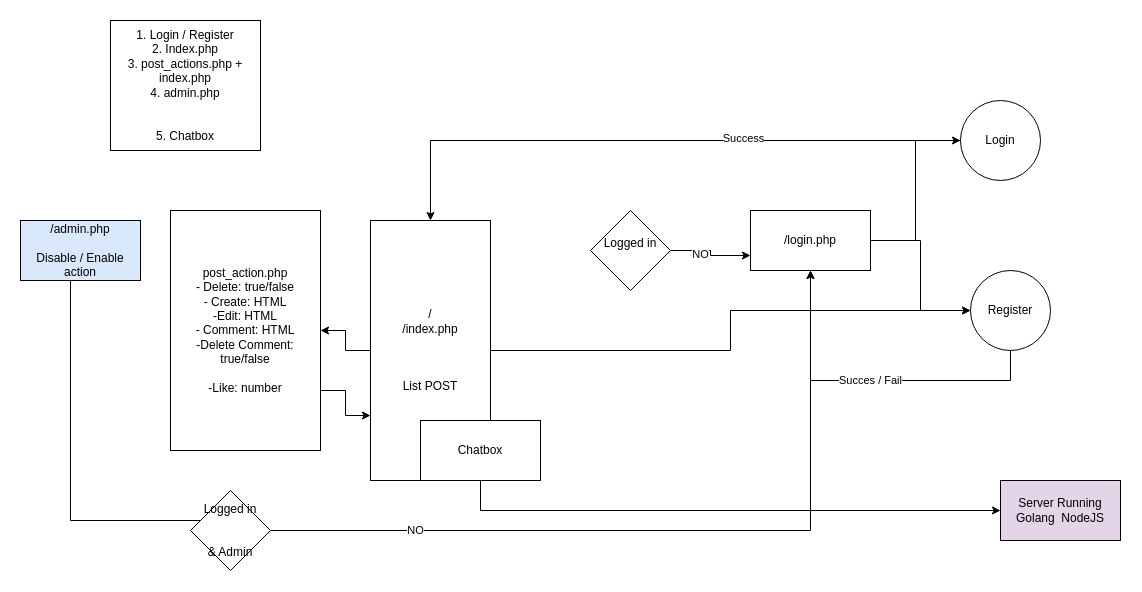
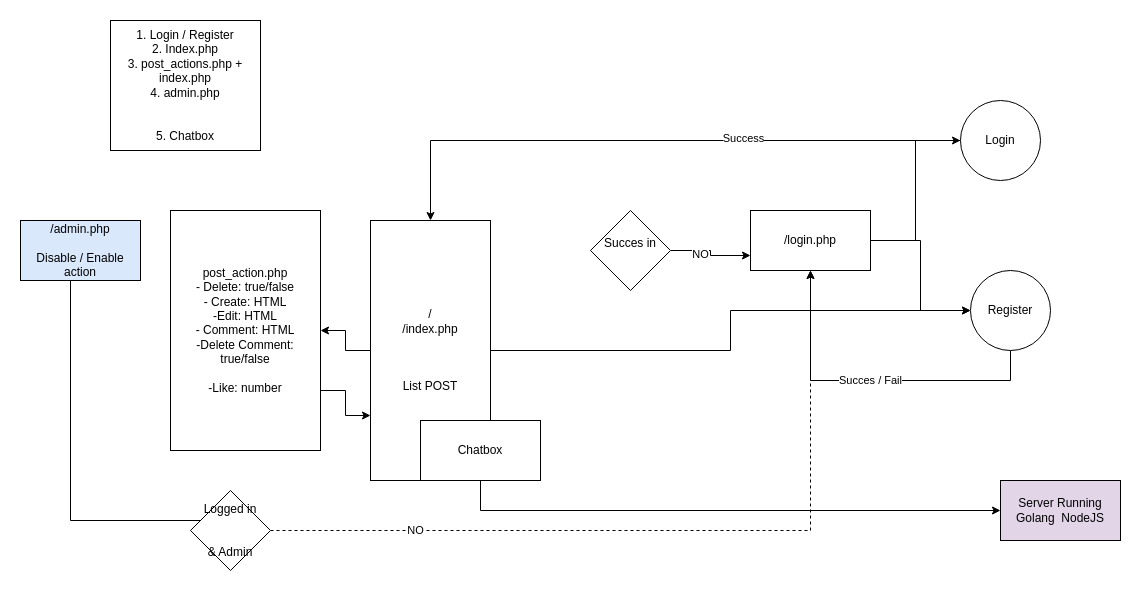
(631, 251) -> (631, 251)
(690, 531) -> (690, 531)
